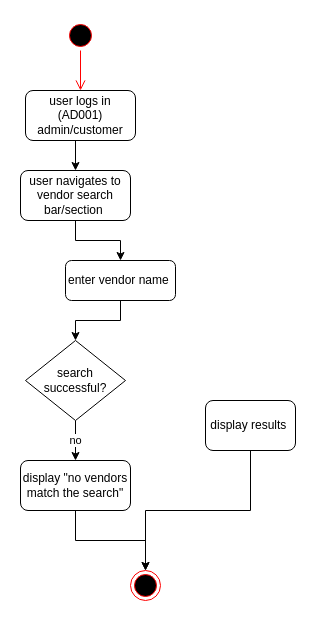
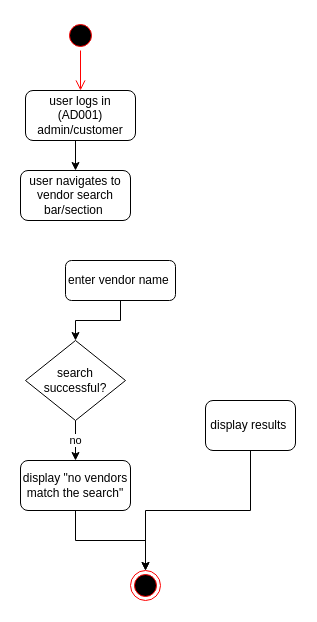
(95, 241) -> none
